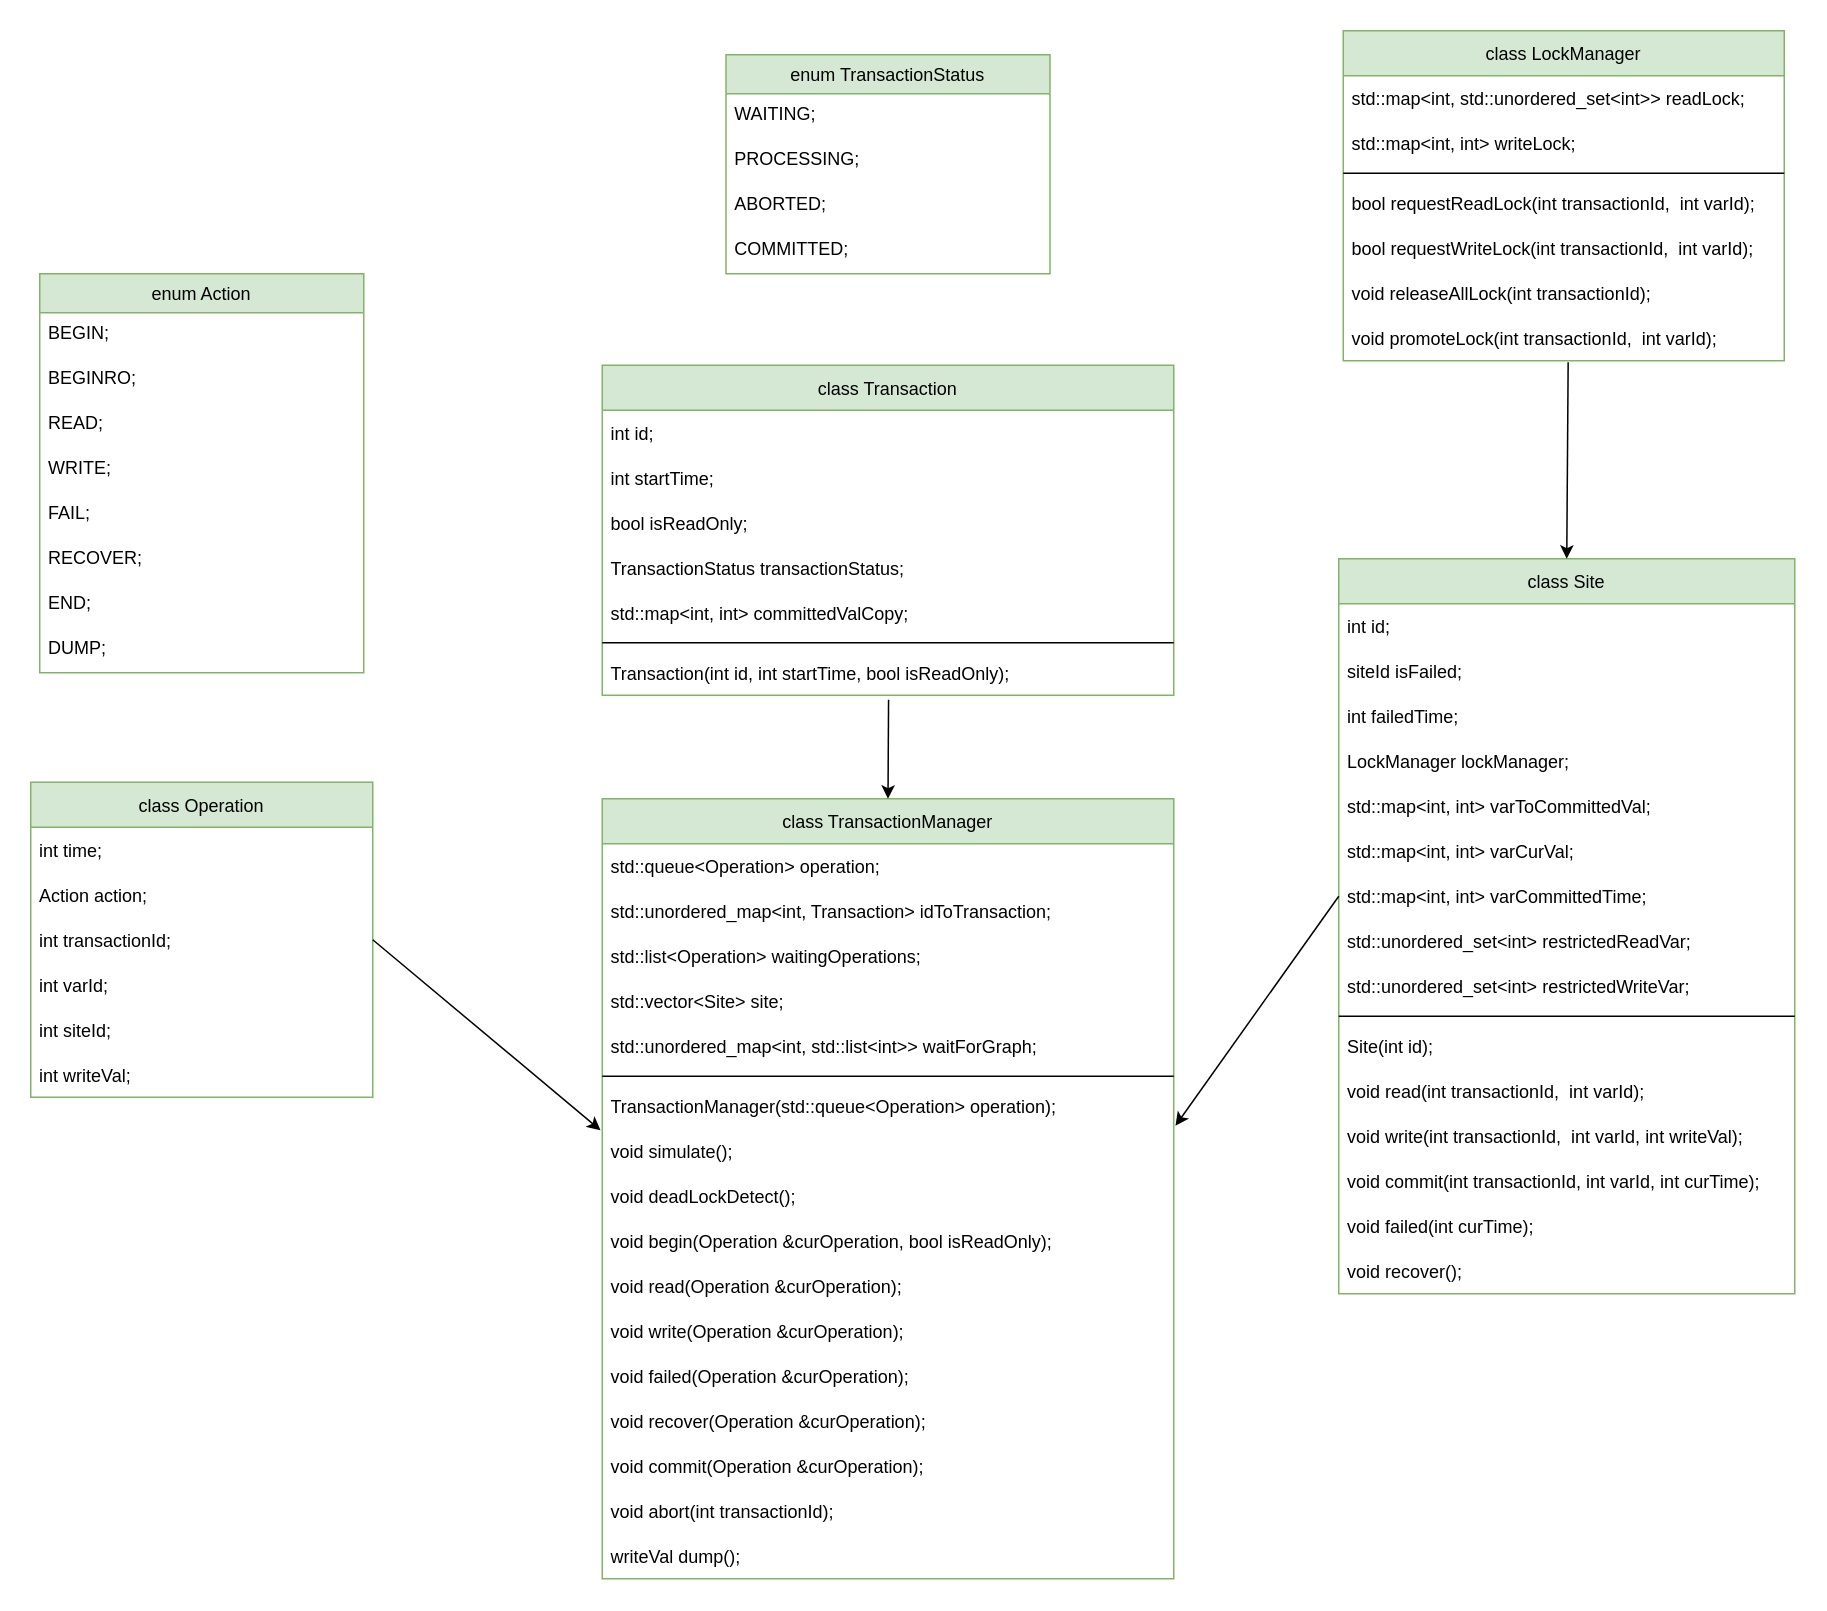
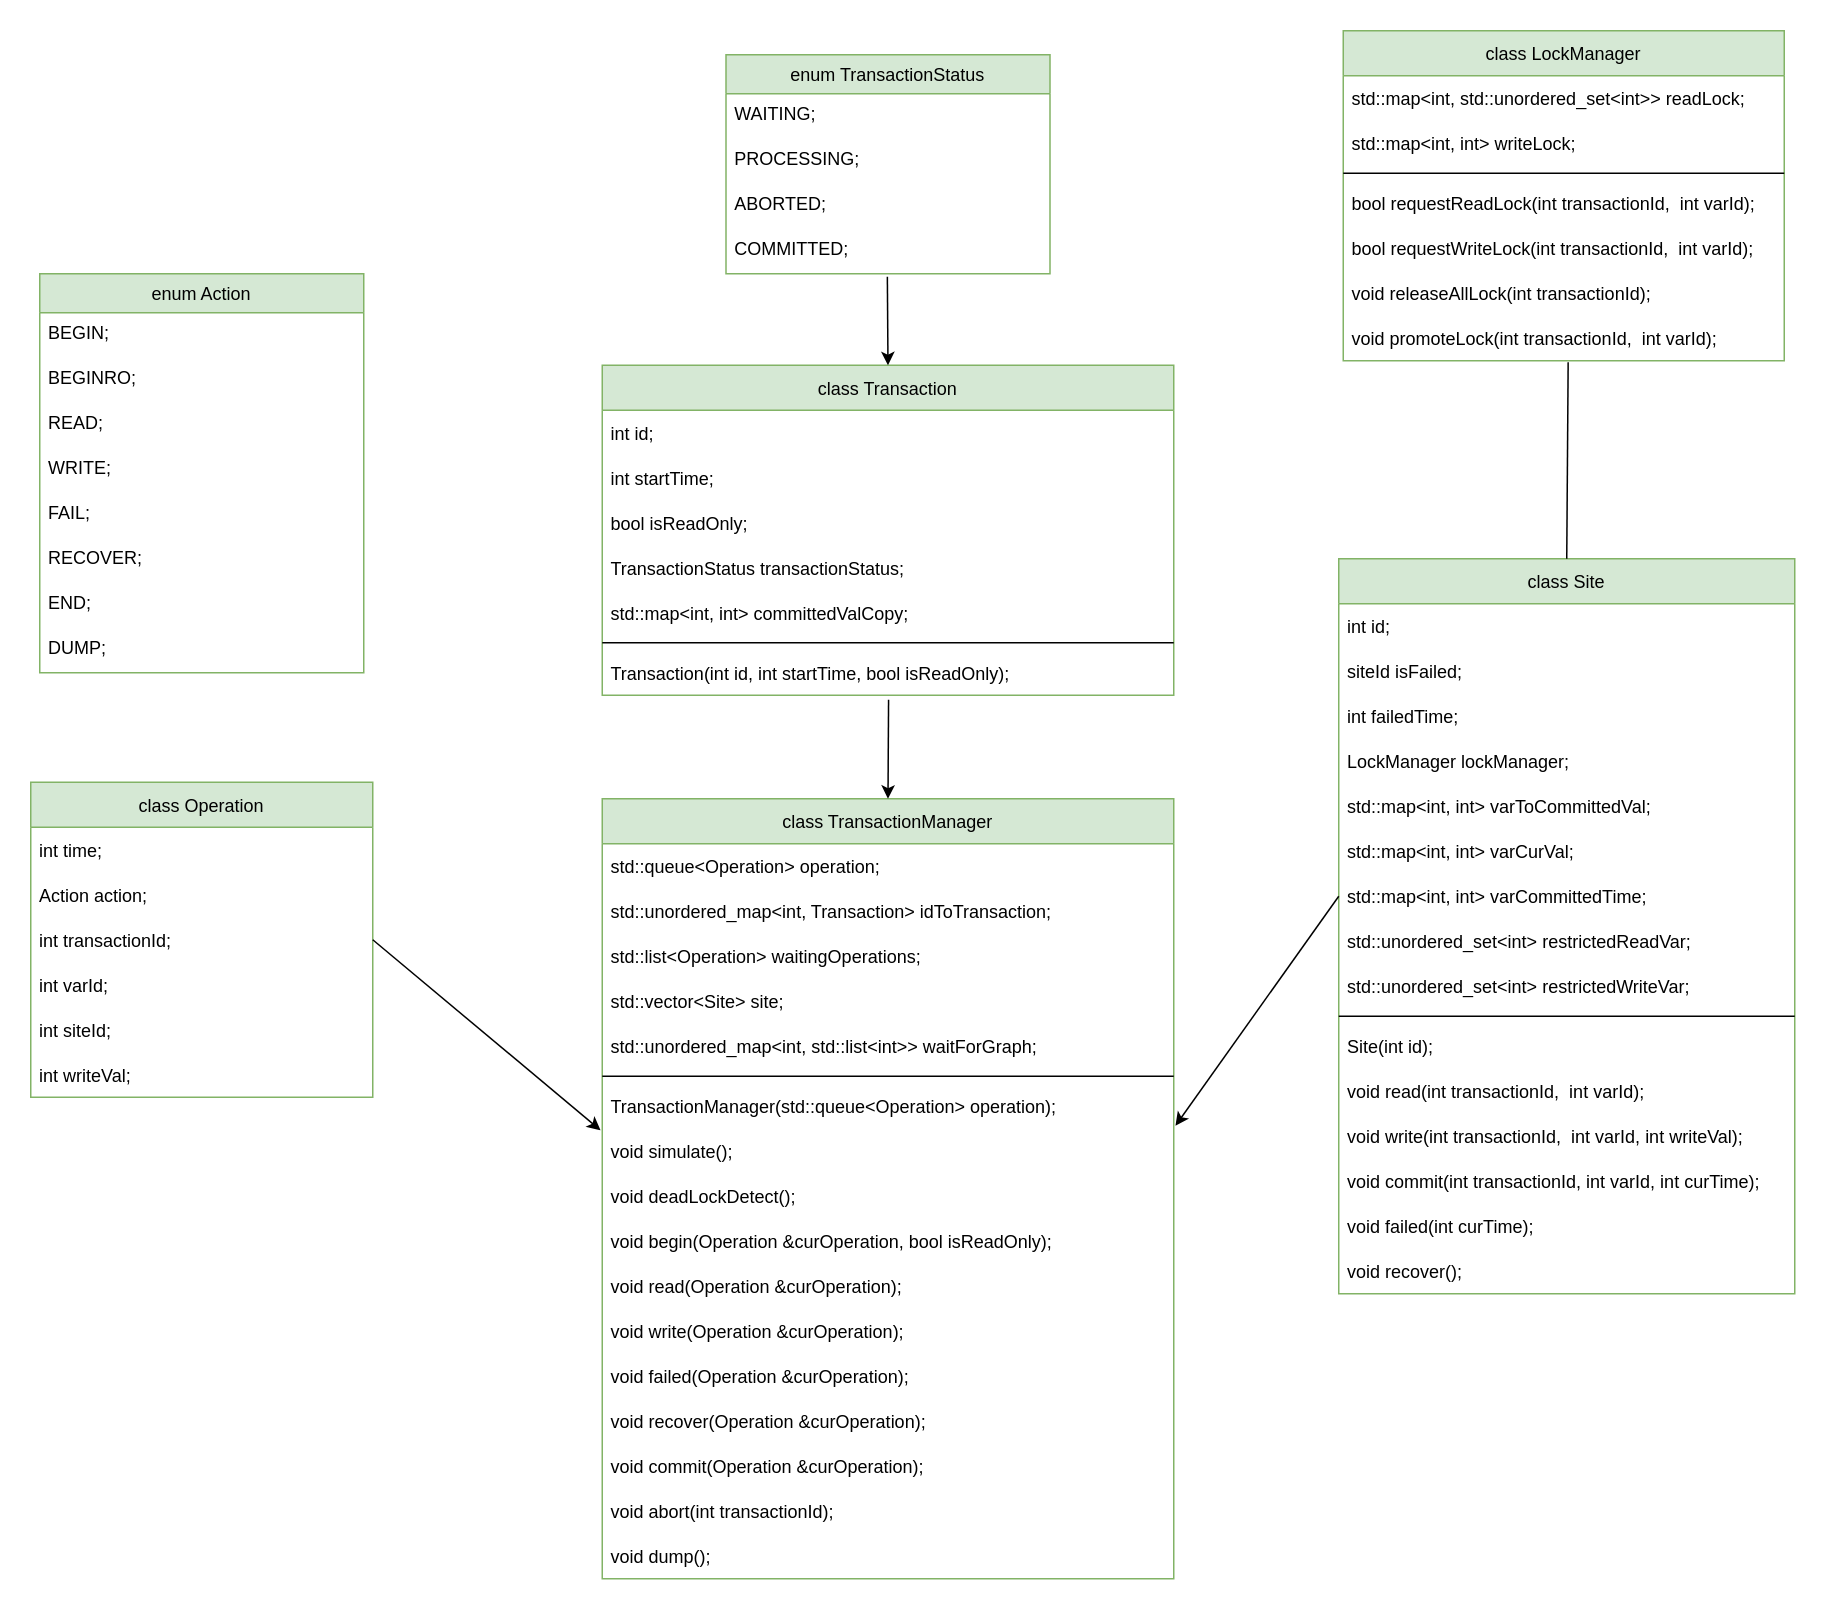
none -> (888, 316)
(1567, 547) -> (1567, 551)
(682, 1557) -> (664, 1557)
